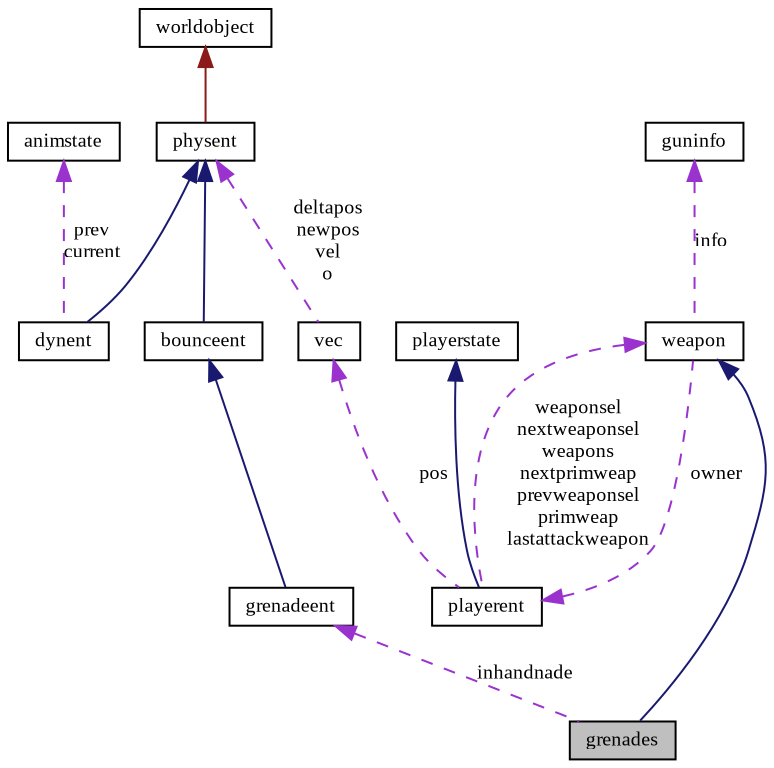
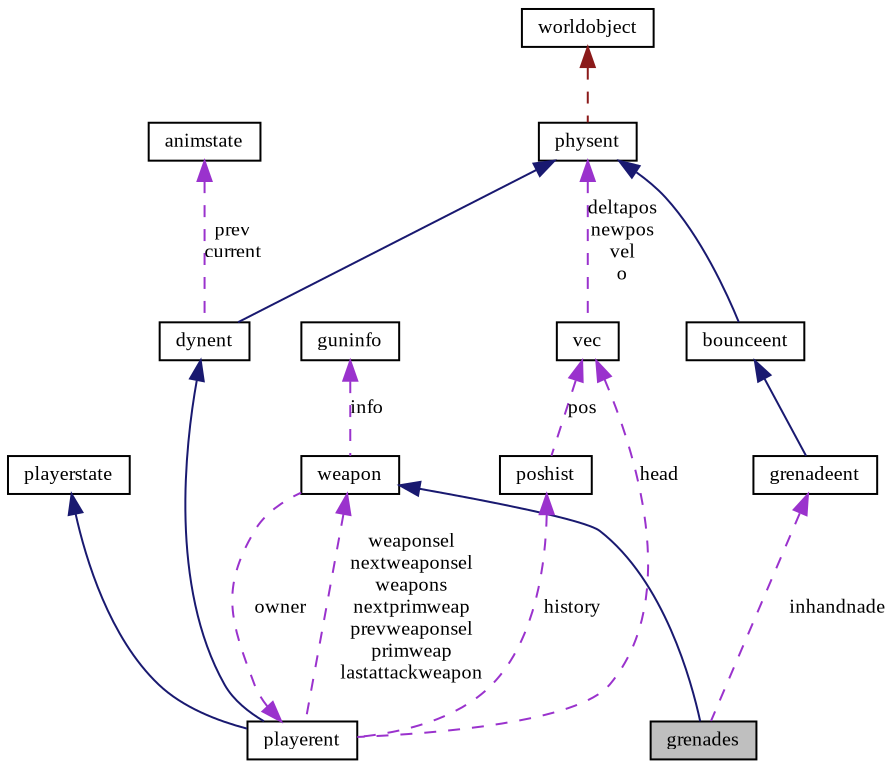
(206, 95) -> (588, 95)
(434, 474) -> (660, 475)
none -> (546, 475)
none -> (188, 562)
